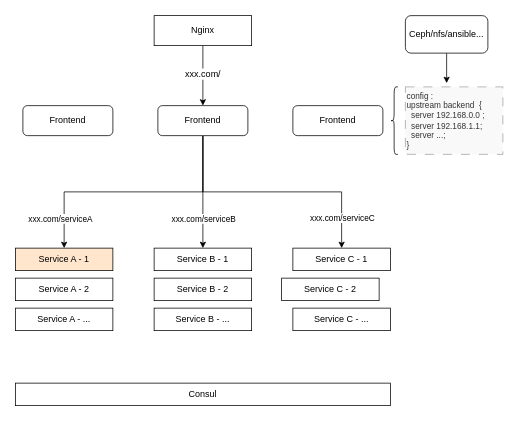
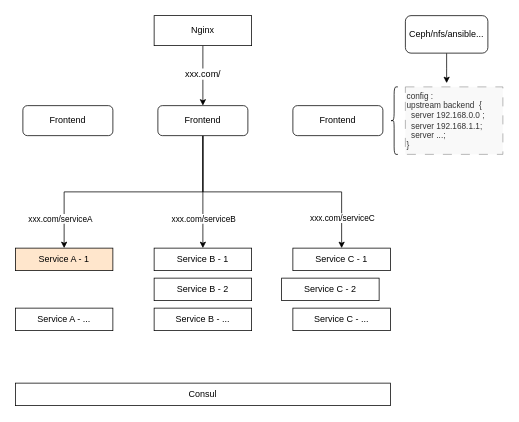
(64, 289) -> none
